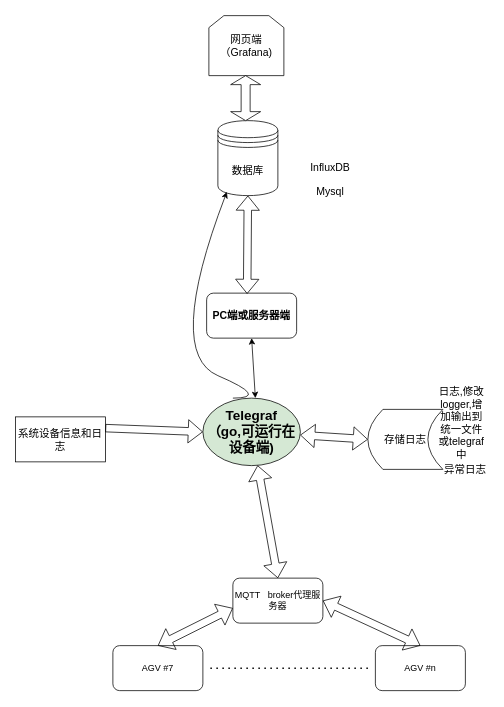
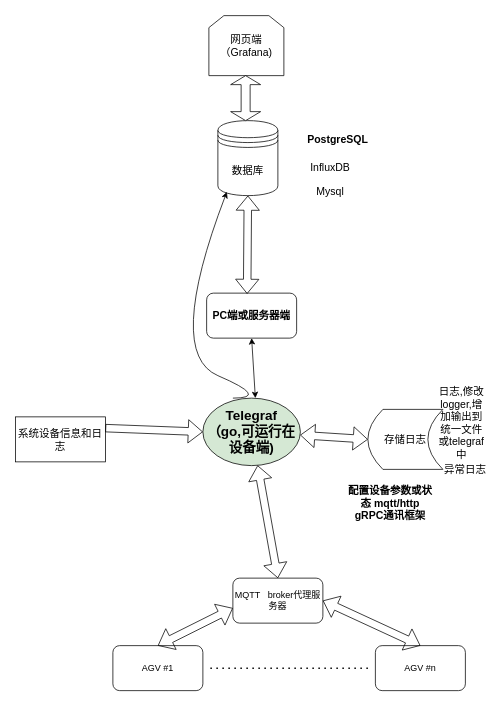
none -> (338, 139)
none -> (390, 503)
(158, 668) -> (158, 668)
